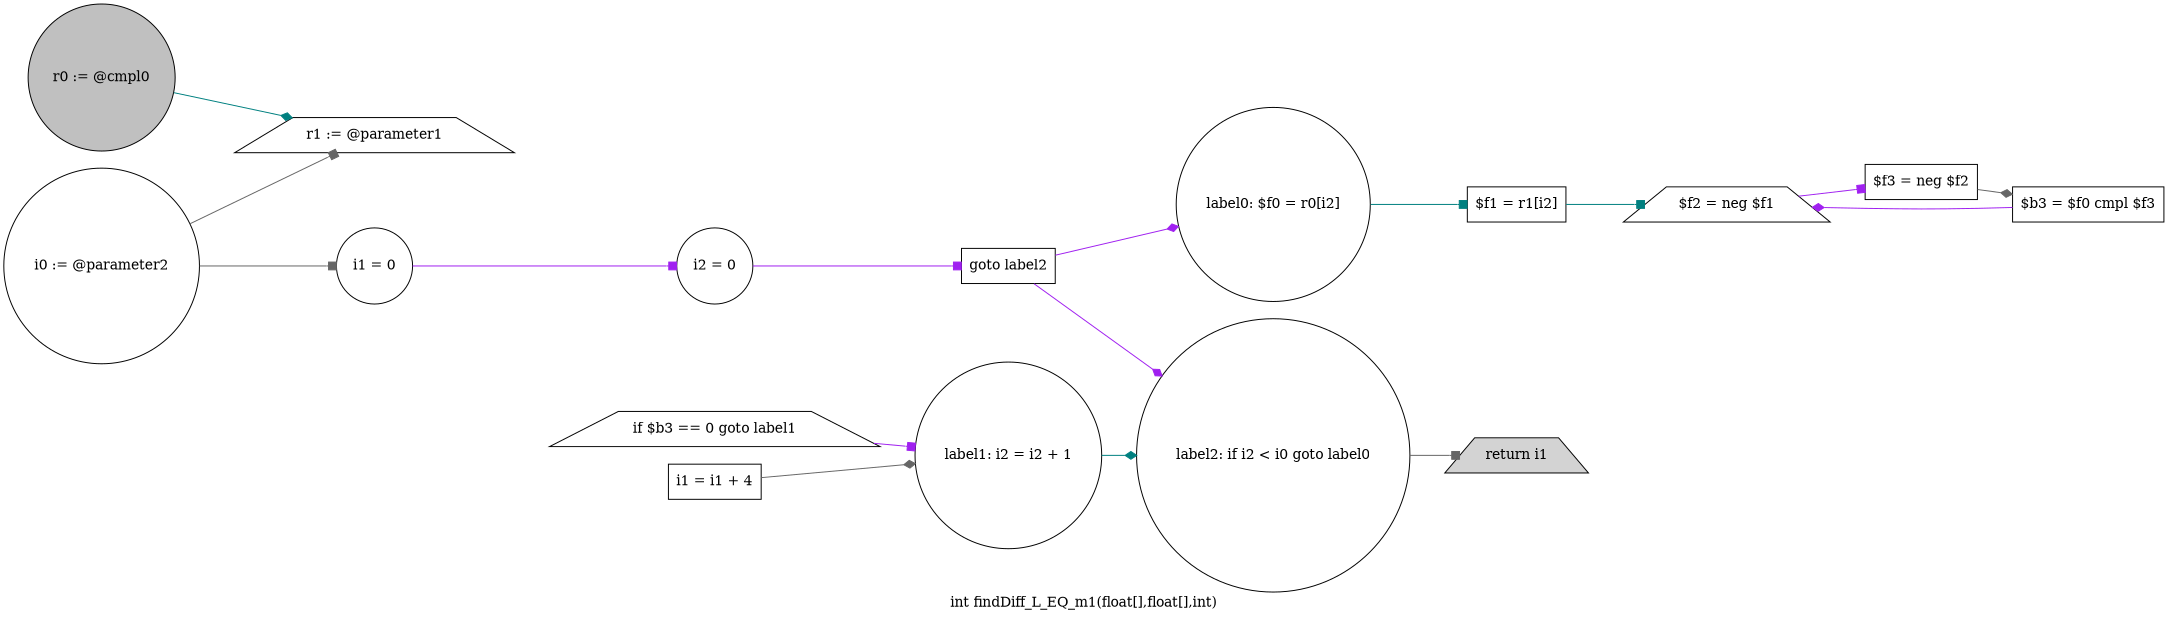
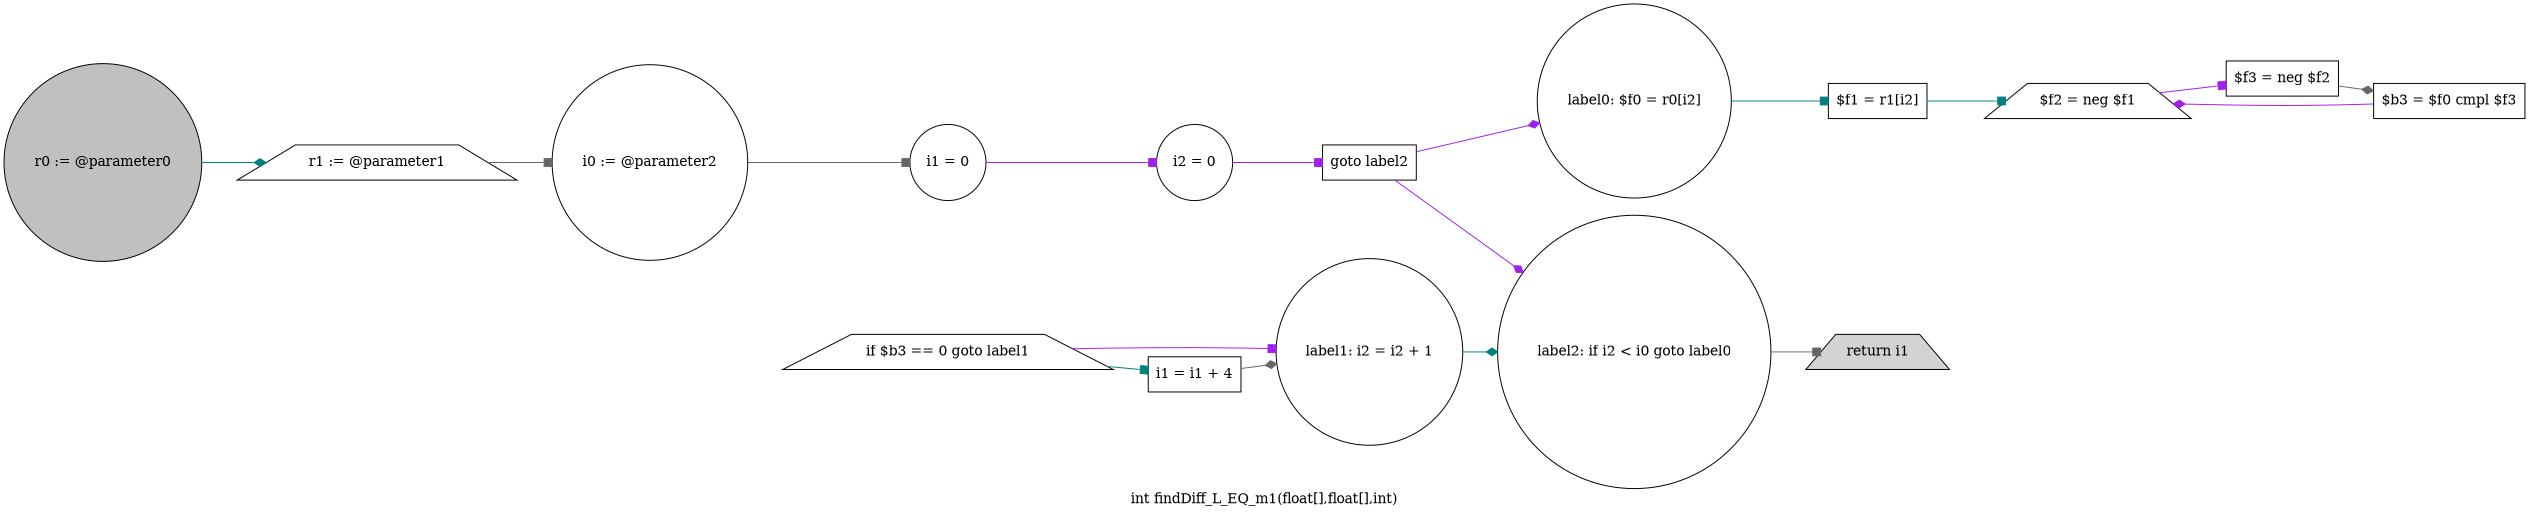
(102, 78) -> (103, 163)
(259, 191) -> (515, 163)
none -> (1123, 368)
